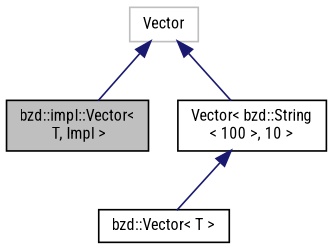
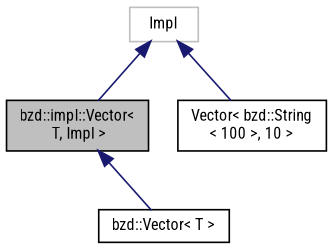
(164, 24) -> (164, 24)
(198, 187) -> (130, 187)
